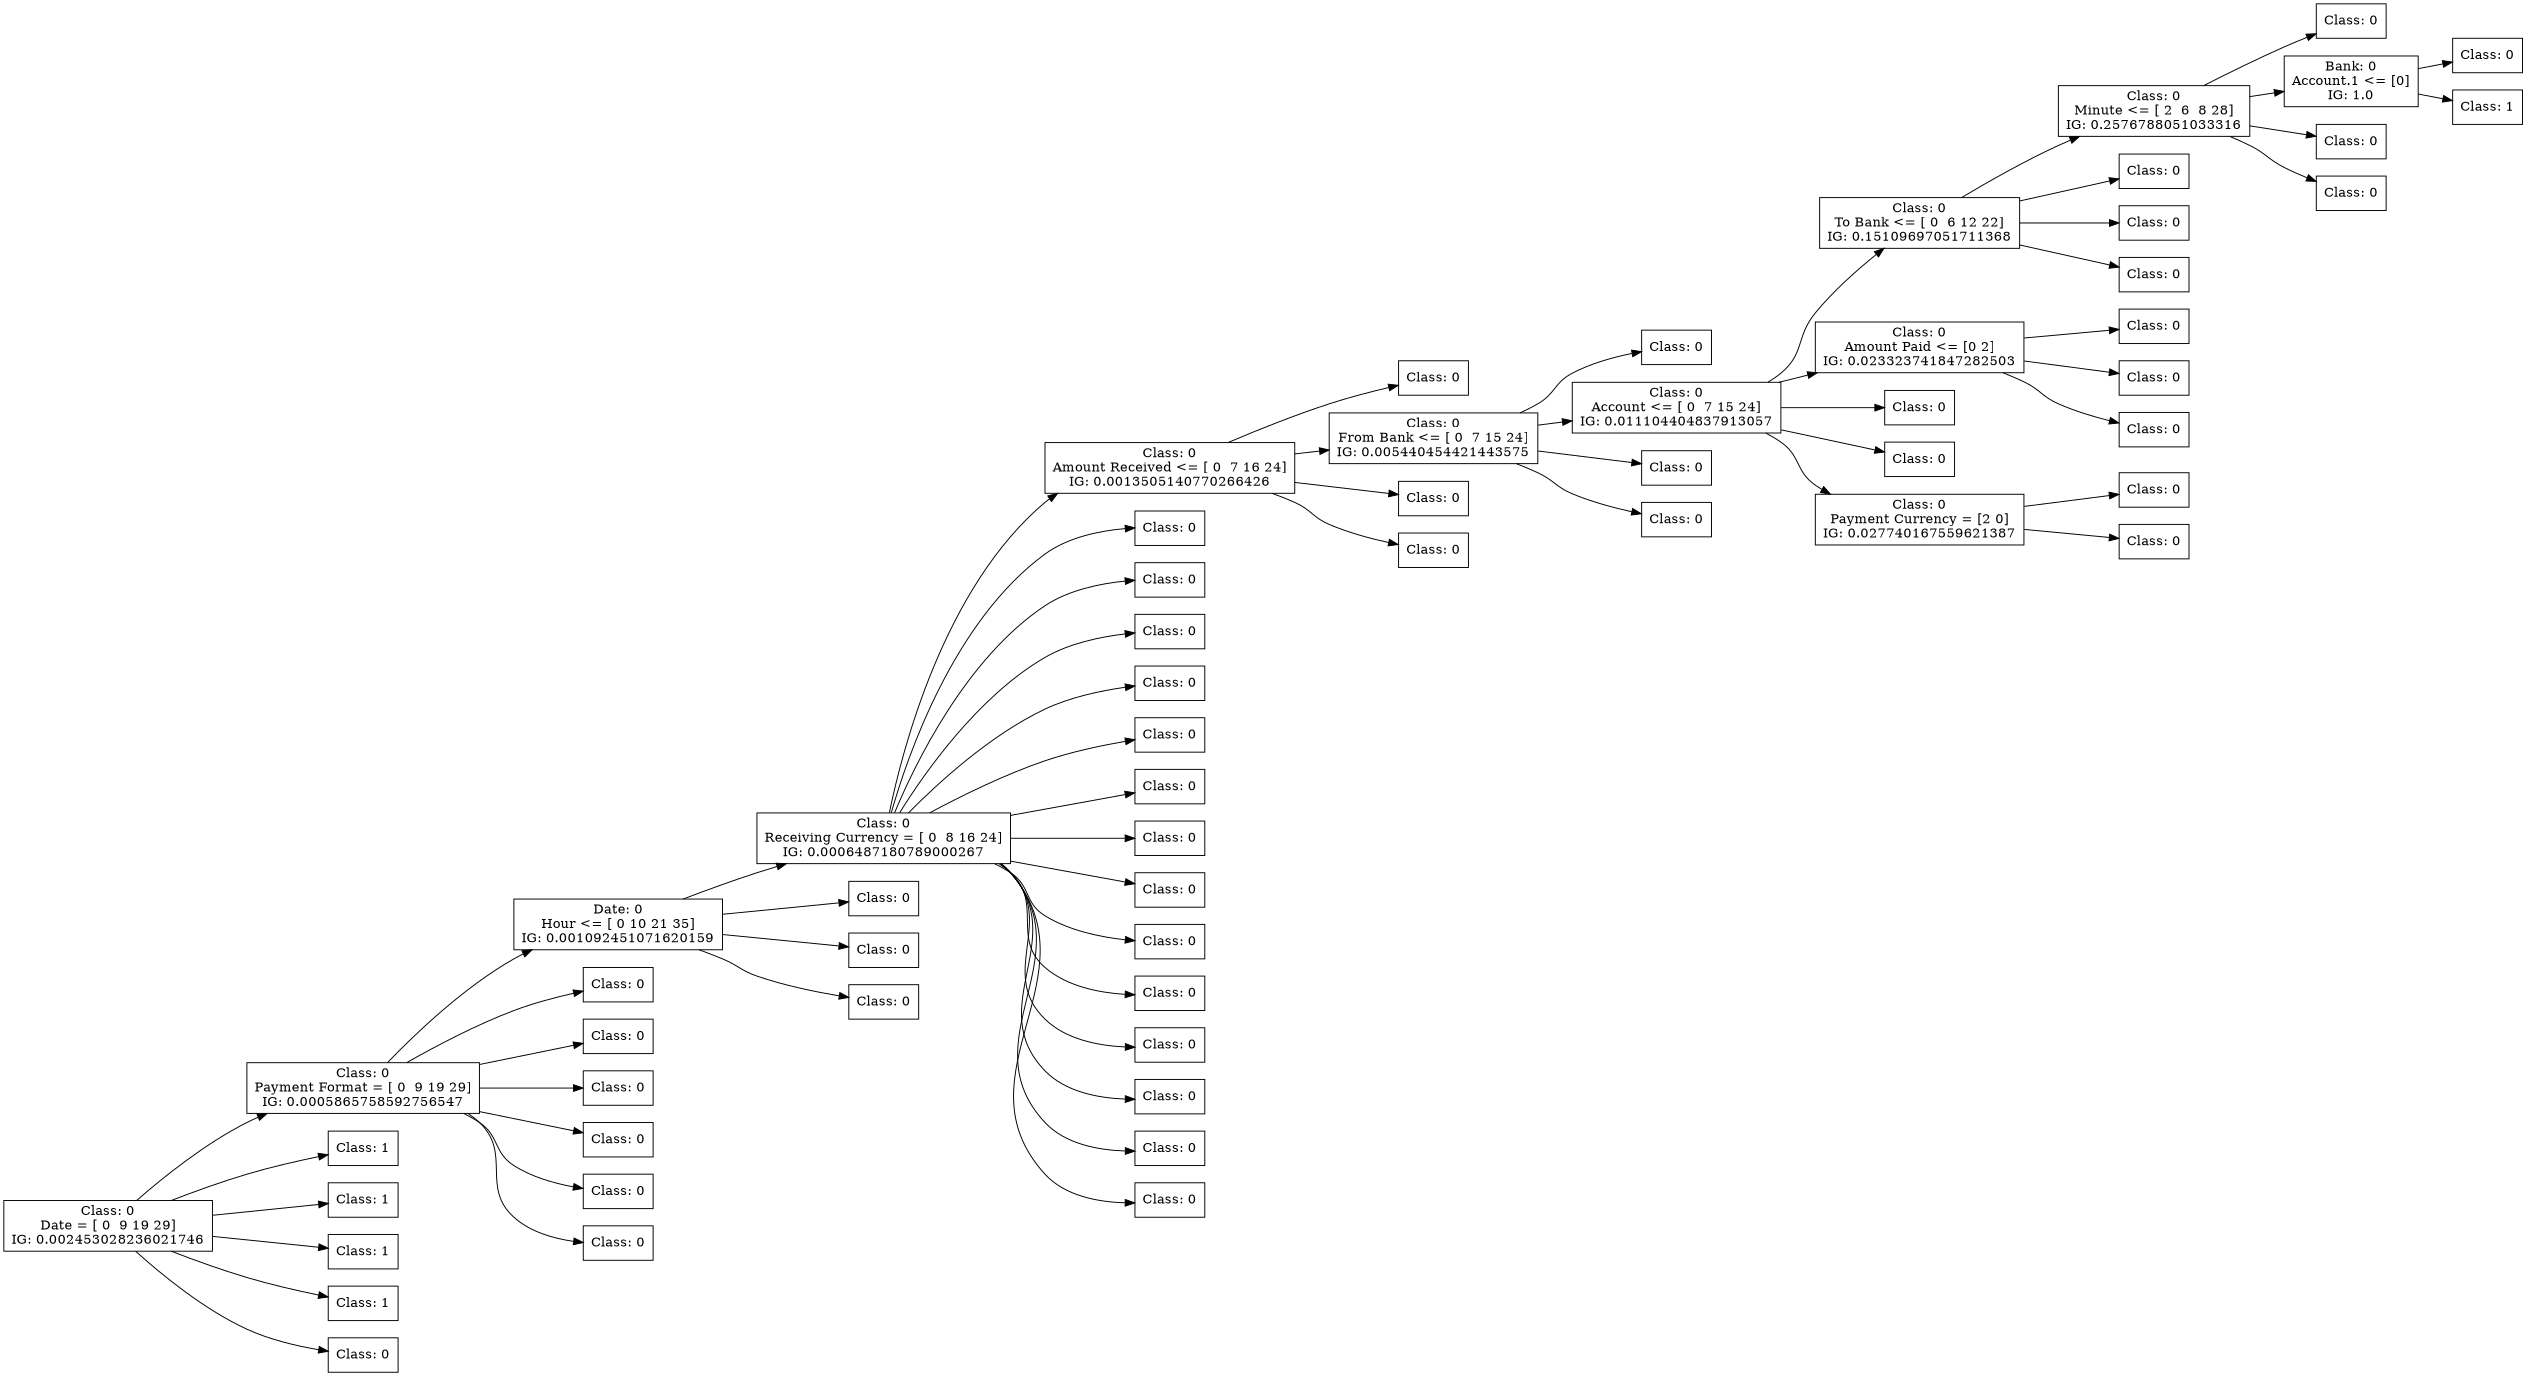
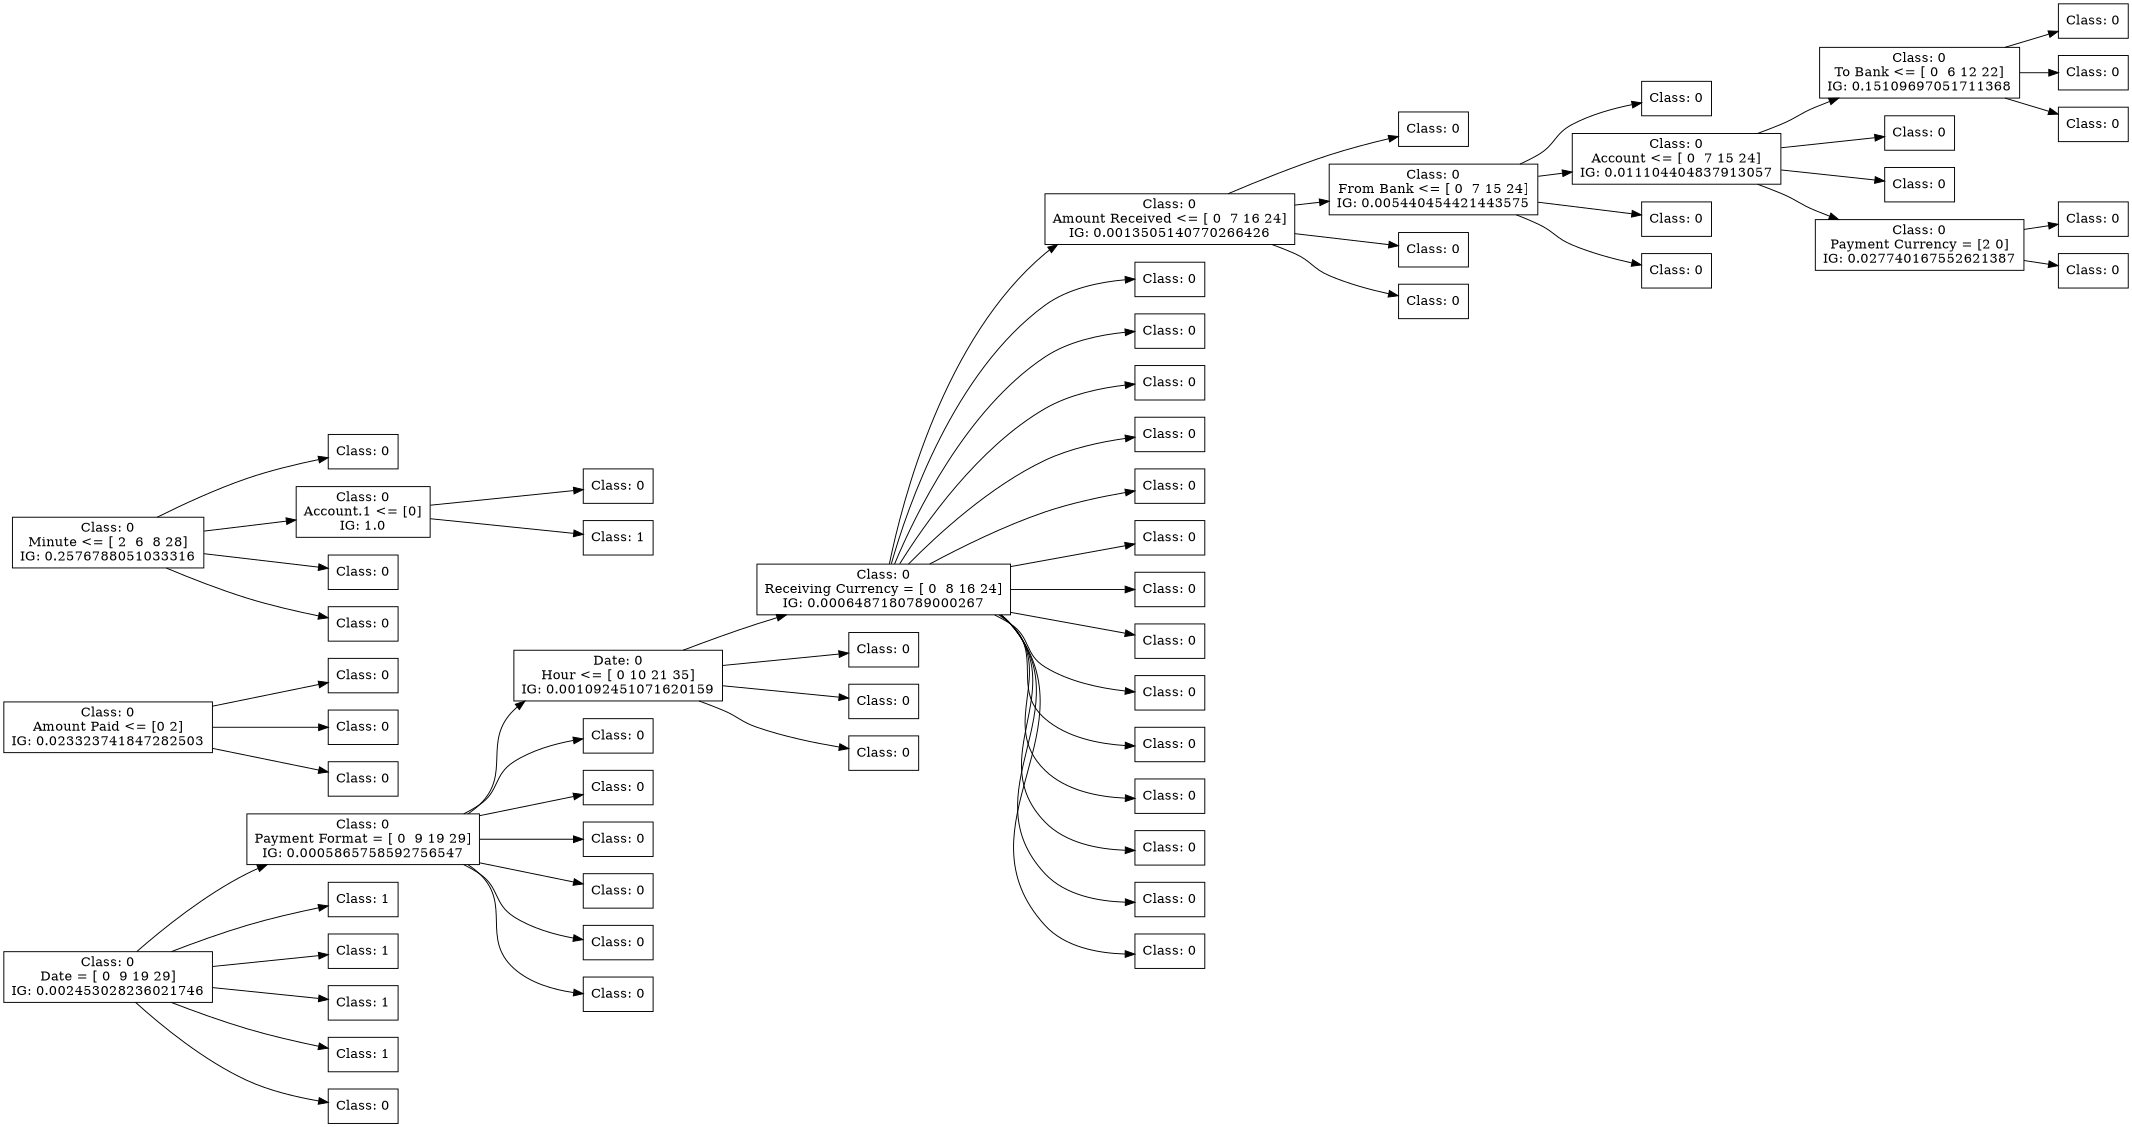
(2351, 81) -> (363, 512)
(2015, 167) -> none
(1793, 379) -> none
(1920, 520) -> (1920, 245)
